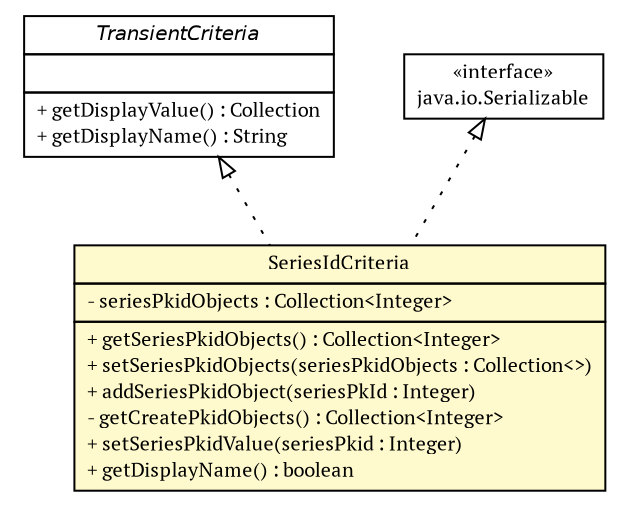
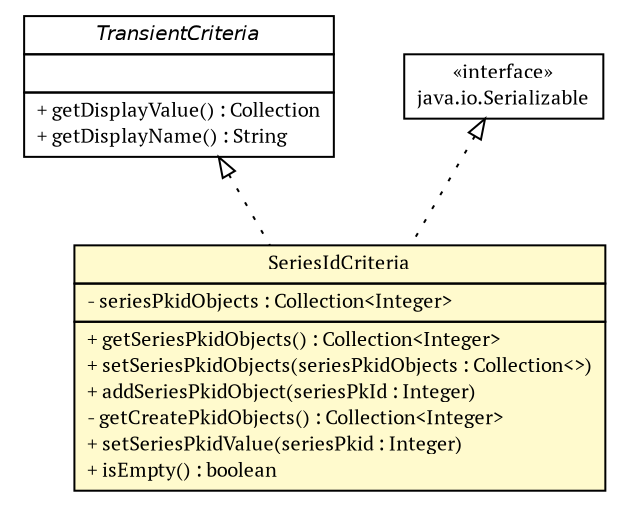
(221, 471) -> (183, 471)
